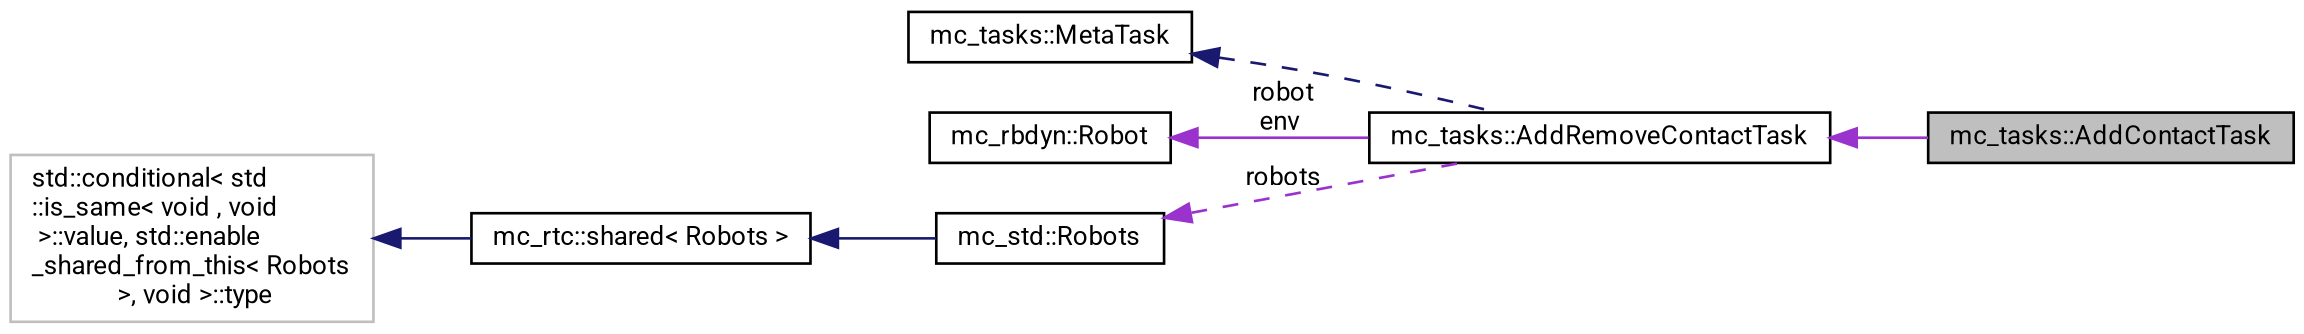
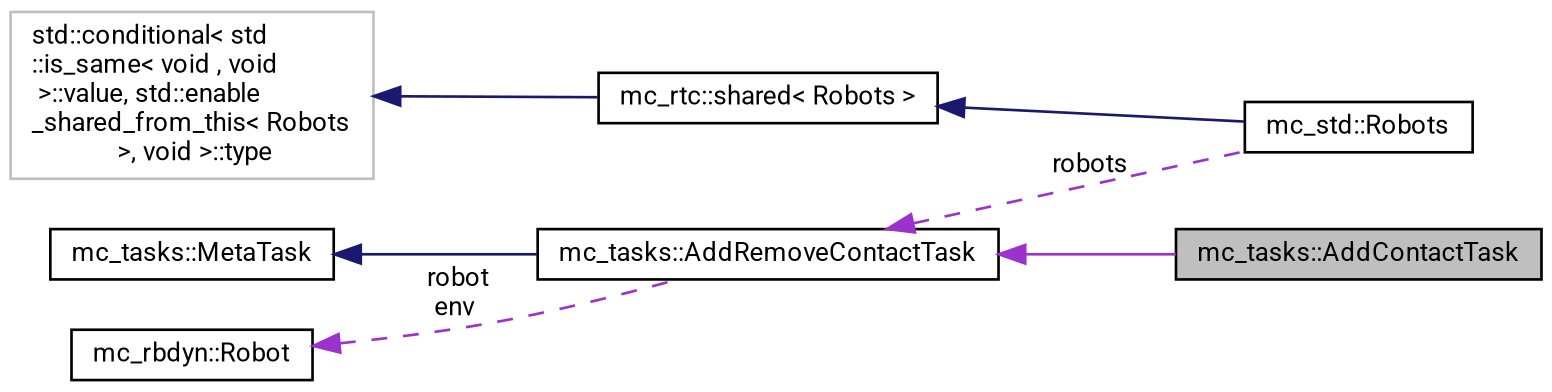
(1359, 81) -> (449, 254)
(1283, 138) -> (510, 319)
(1326, 188) -> (1079, 187)
